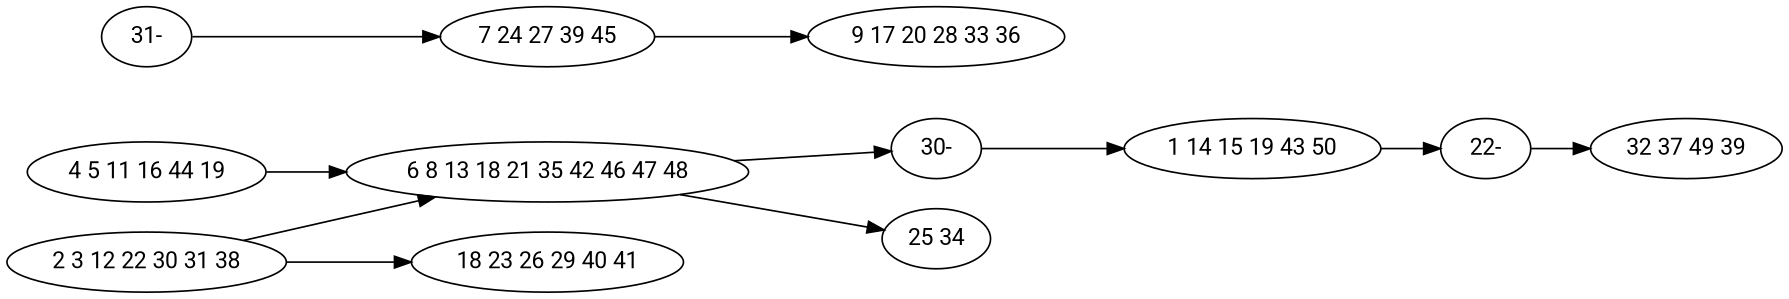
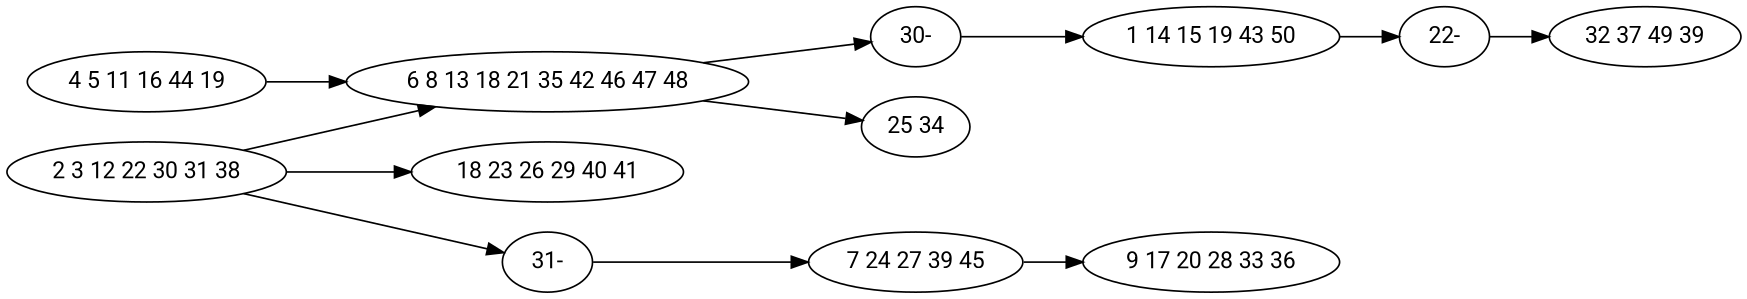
none -> (365, 221)
